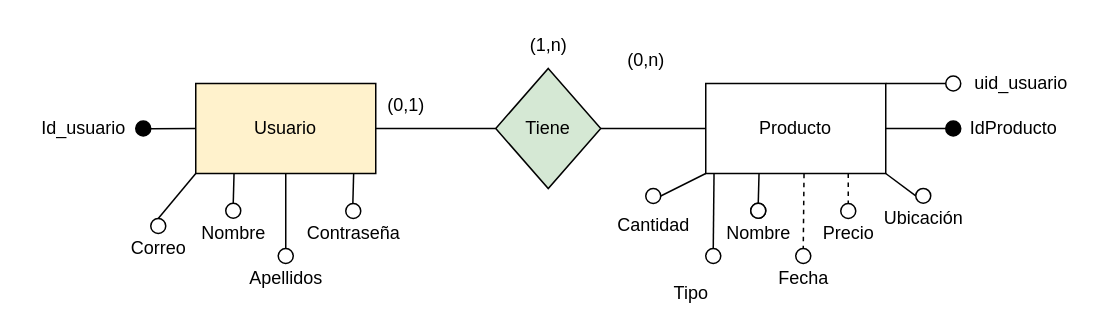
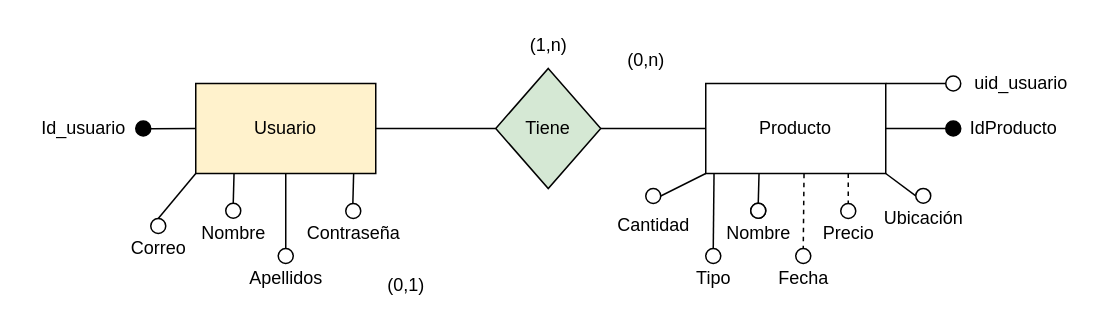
(406, 106) -> (406, 286)
(691, 293) -> (713, 278)
